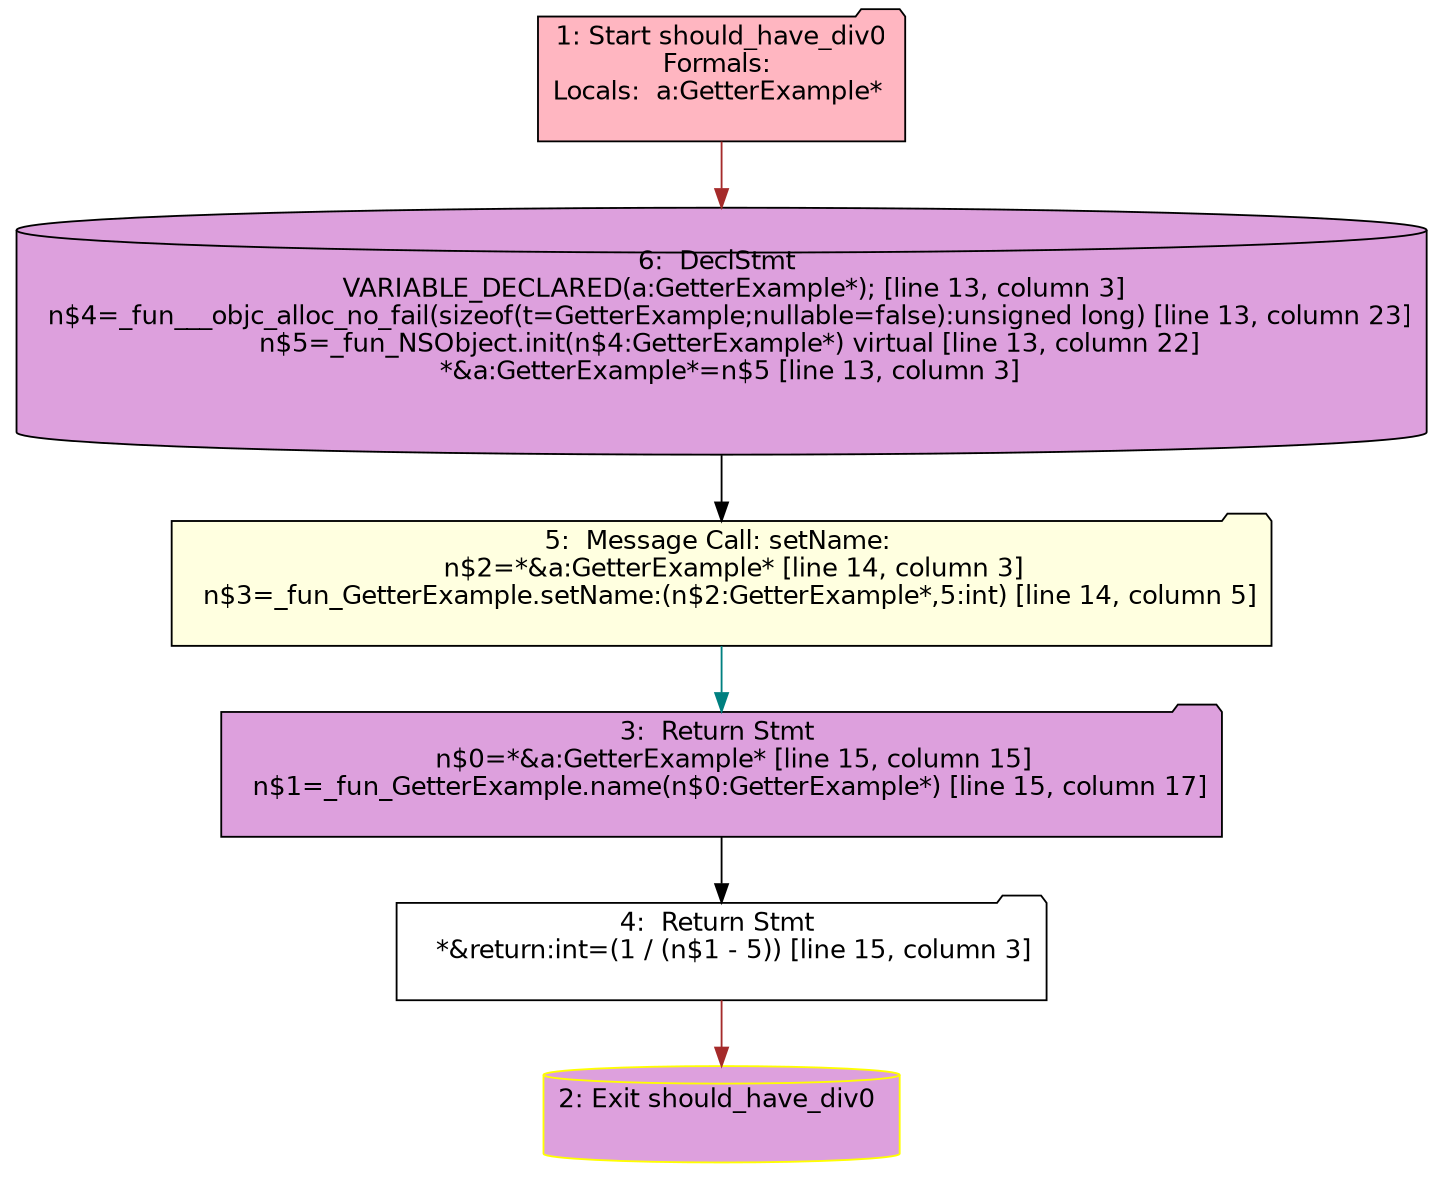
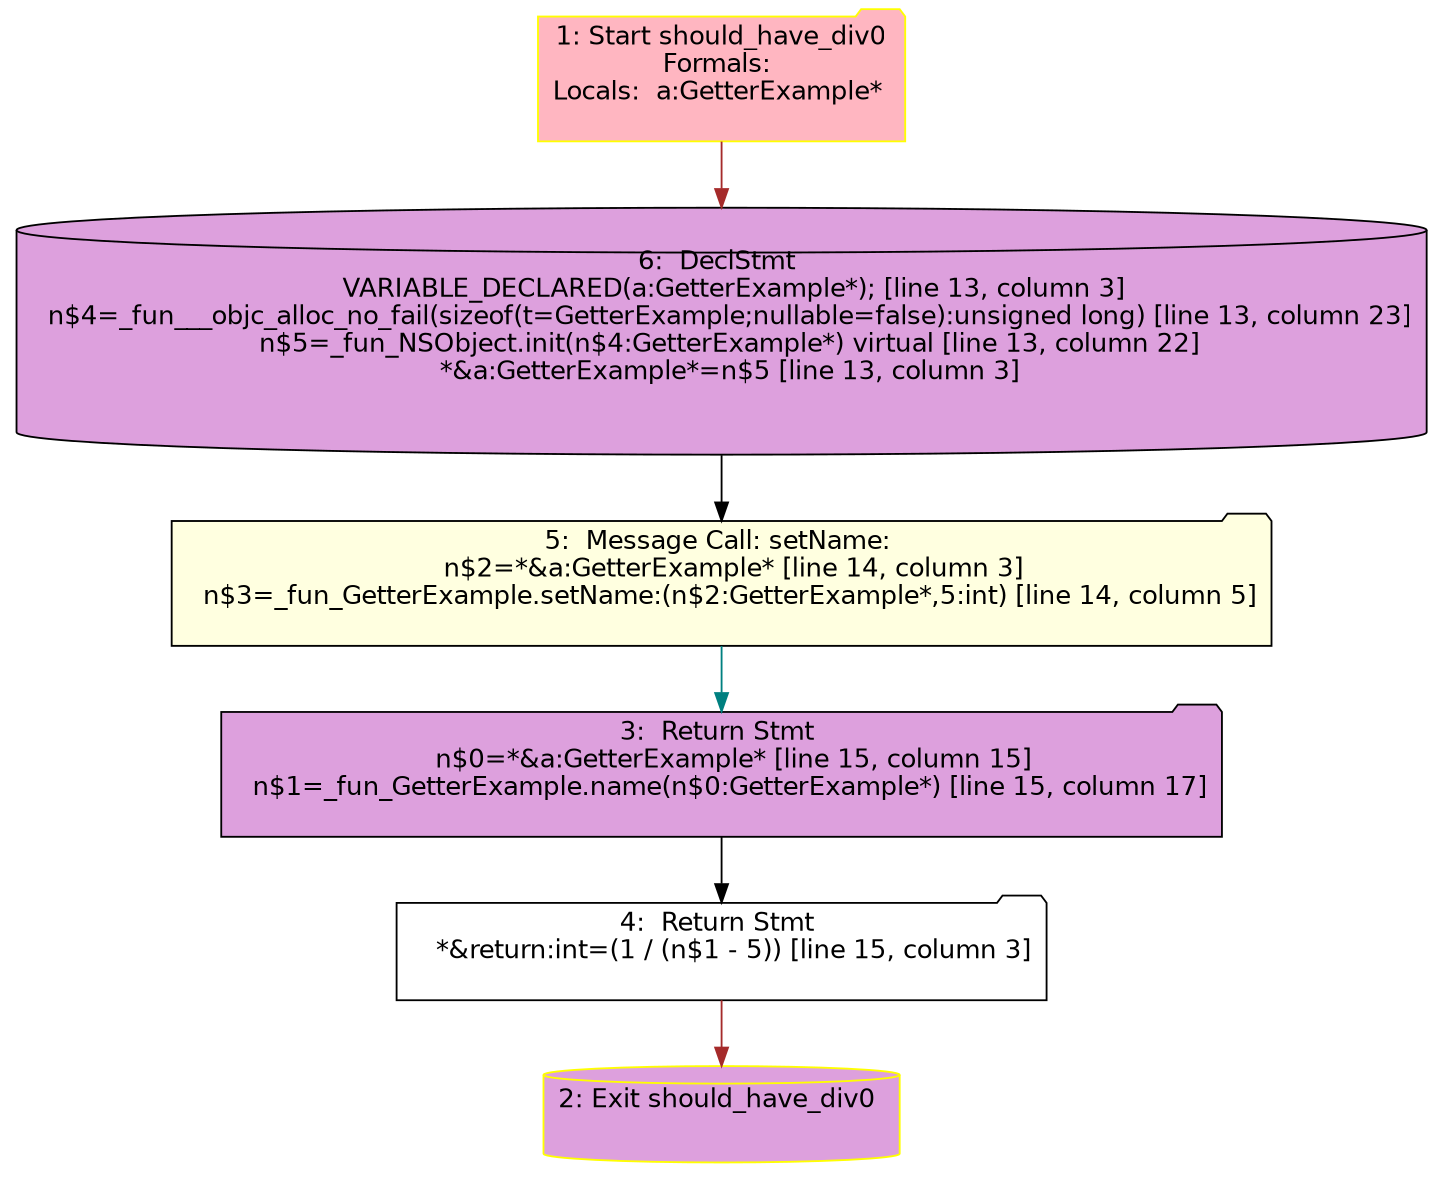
(722, 79) -> (722, 79)
